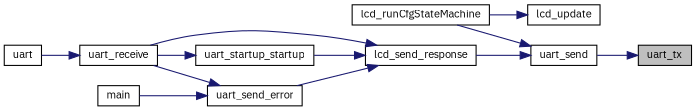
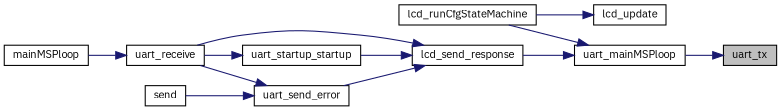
(23, 55) -> (46, 55)
(564, 55) -> (630, 55)
(119, 96) -> (165, 96)
